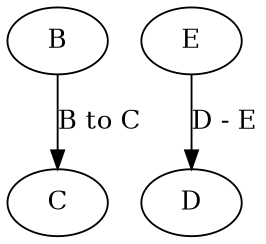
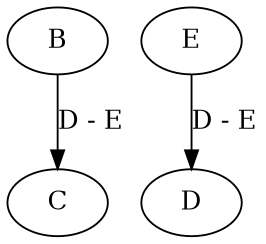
(99, 122) -> (91, 122)
